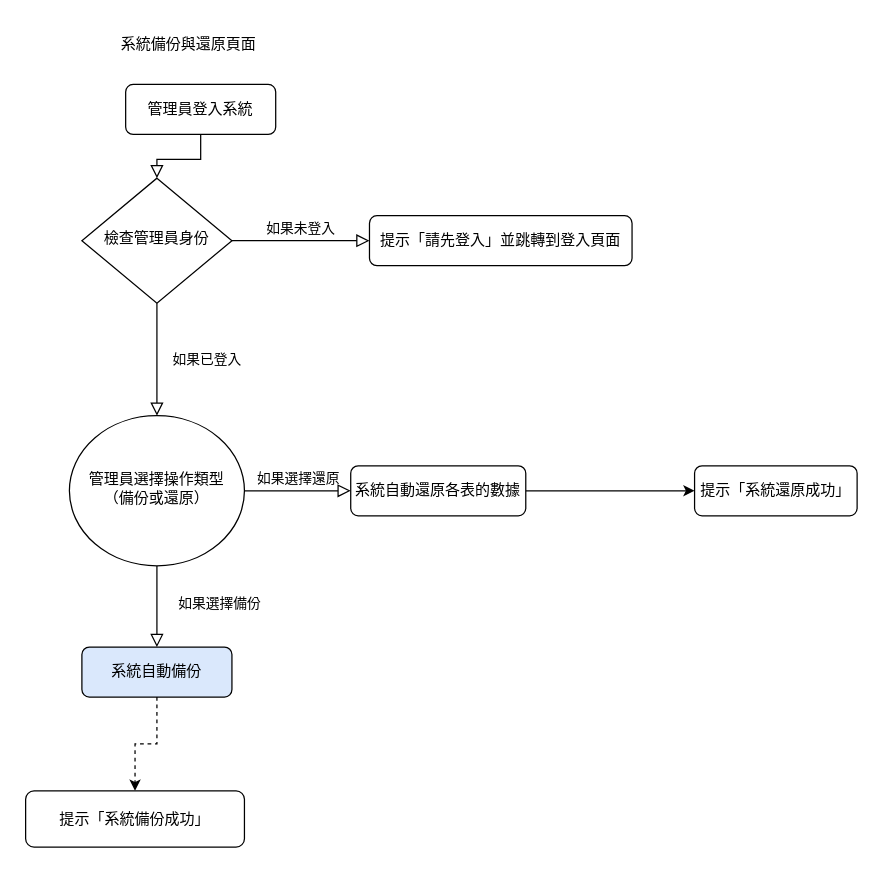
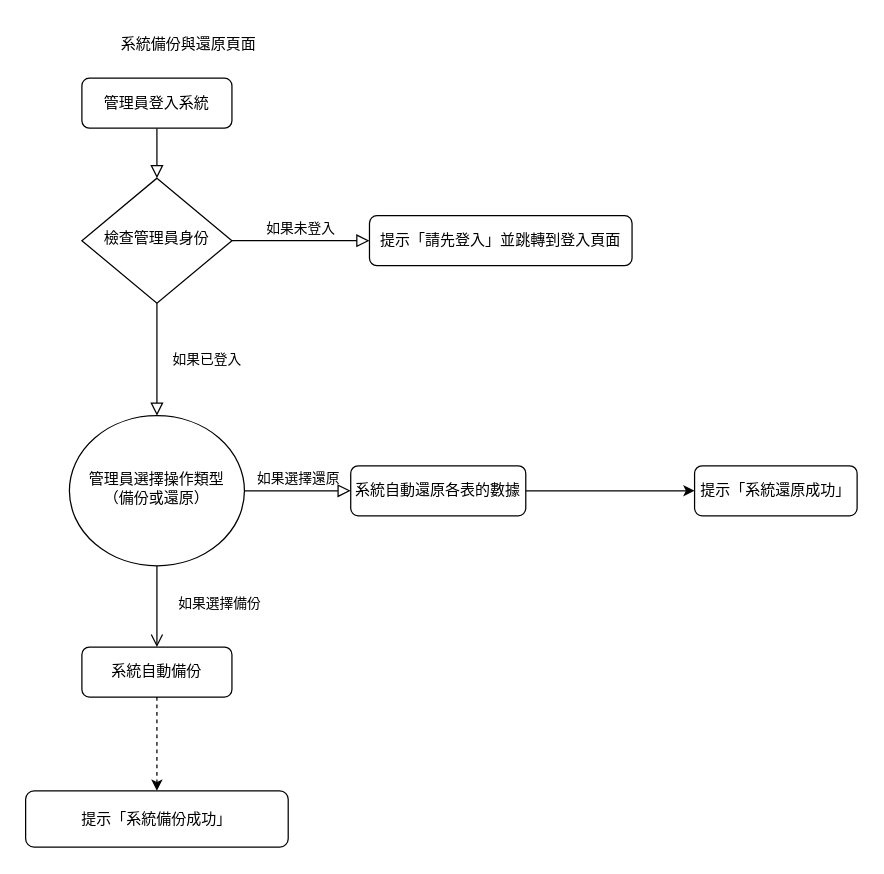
(201, 109) -> (157, 103)
(157, 633) -> (157, 638)
(157, 672) -> (157, 672)
(135, 819) -> (157, 819)
